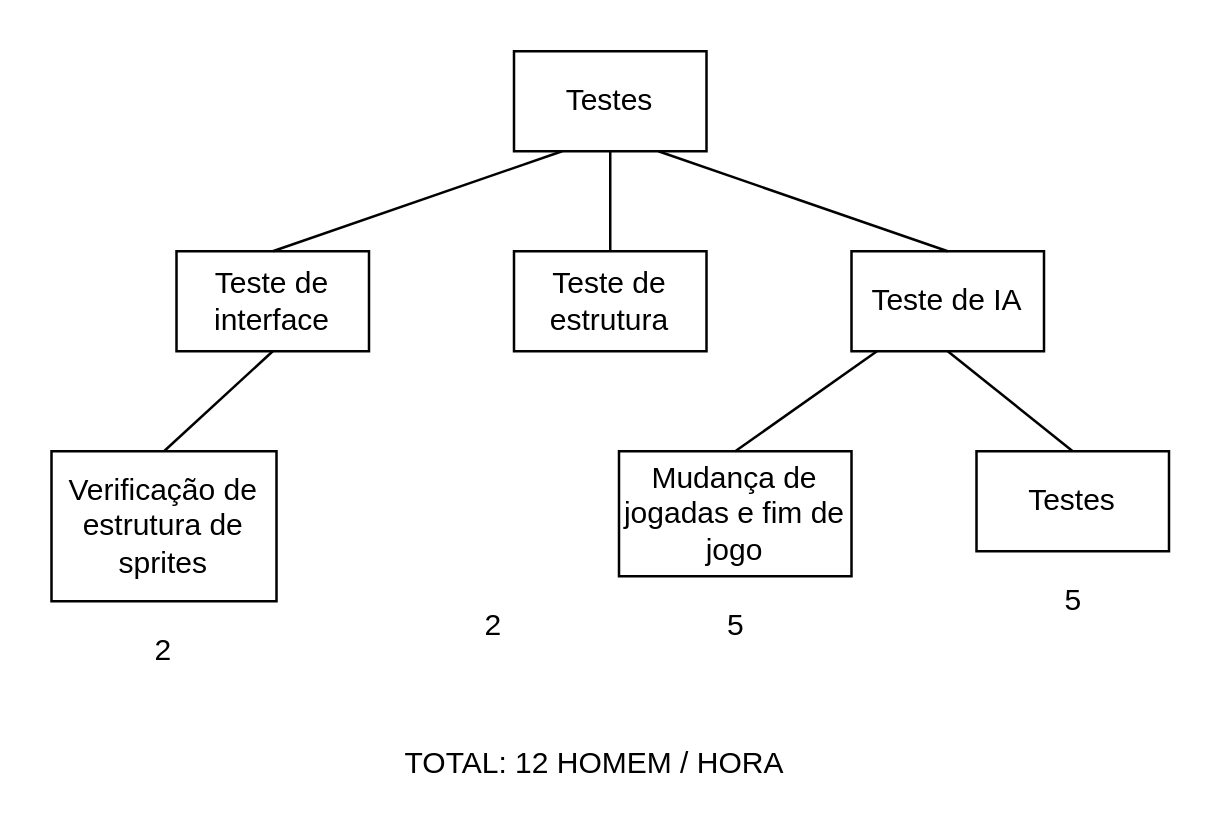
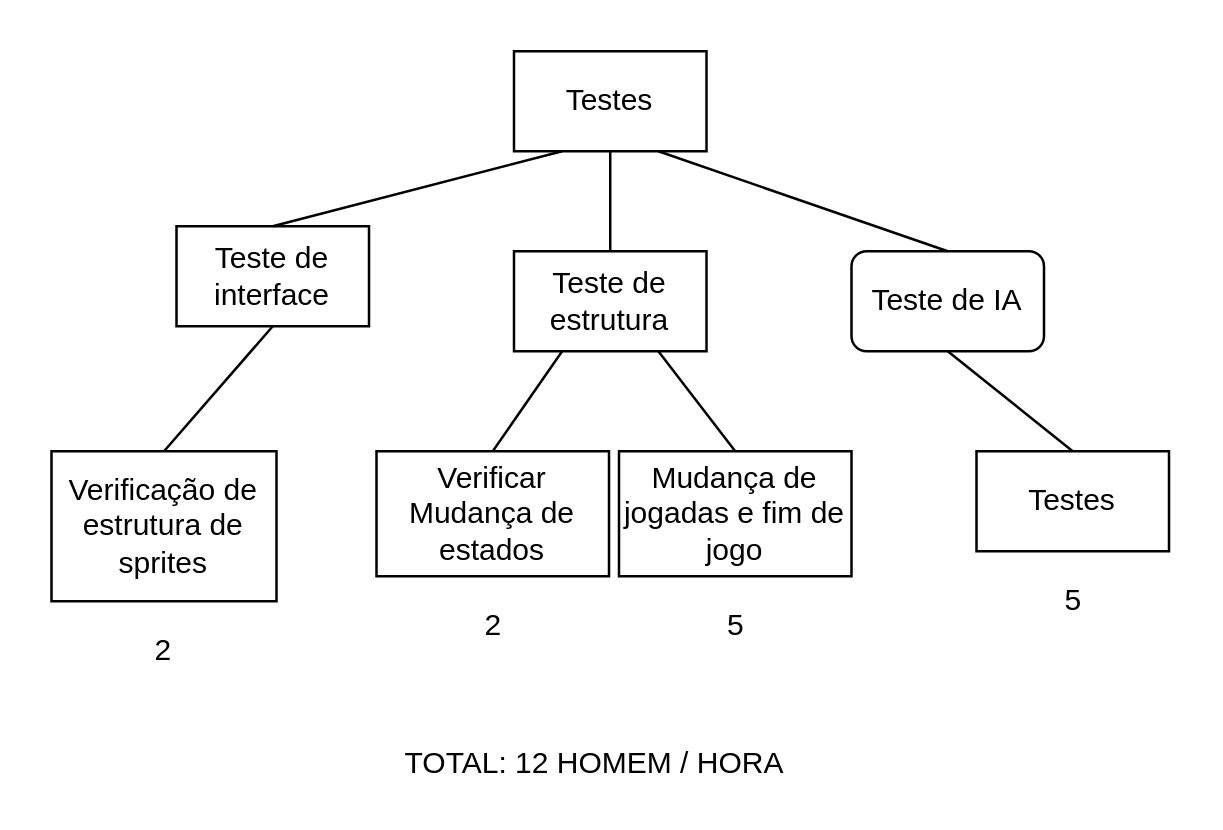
(273, 301) -> (273, 276)
(948, 301) -> (948, 301)
none -> (527, 402)
(805, 402) -> (697, 401)
none -> (493, 514)
